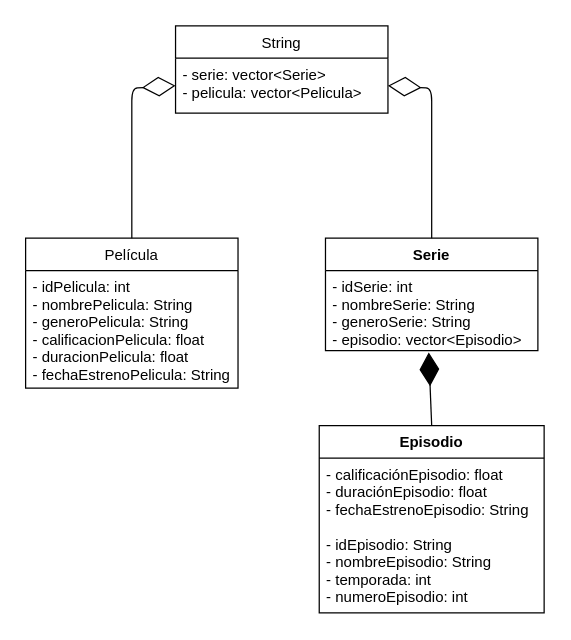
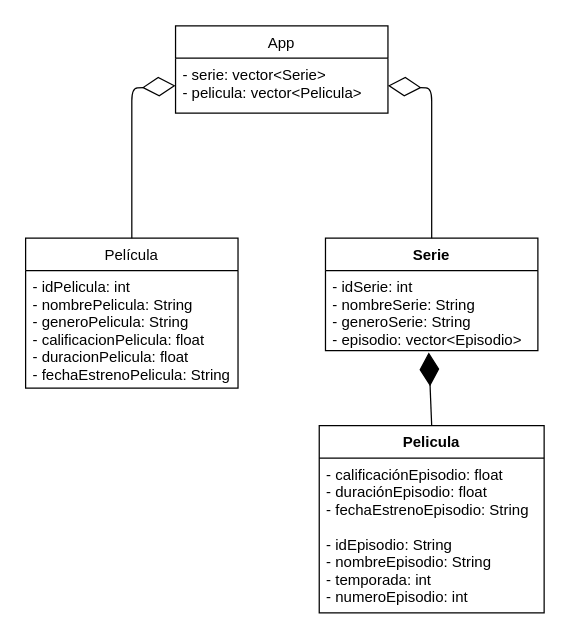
(281, 43) -> (281, 43)
(431, 443) -> (431, 443)
